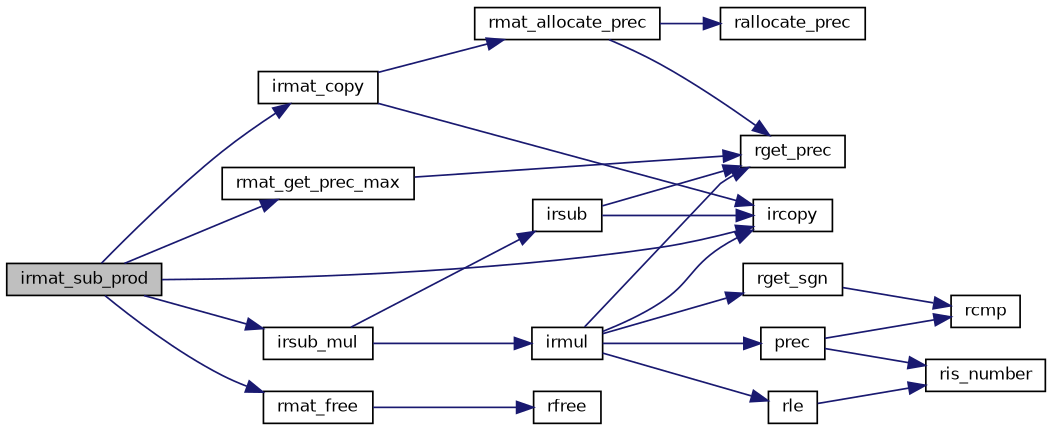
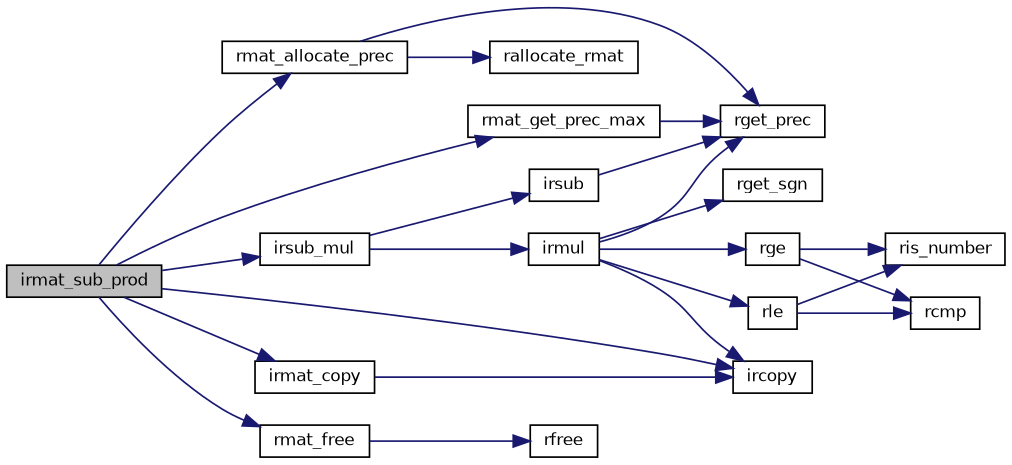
(793, 24) -> (564, 57)
(433, 58) -> (183, 169)
(669, 215) -> none
(888, 295) -> (845, 313)
(793, 343) -> (773, 249)
